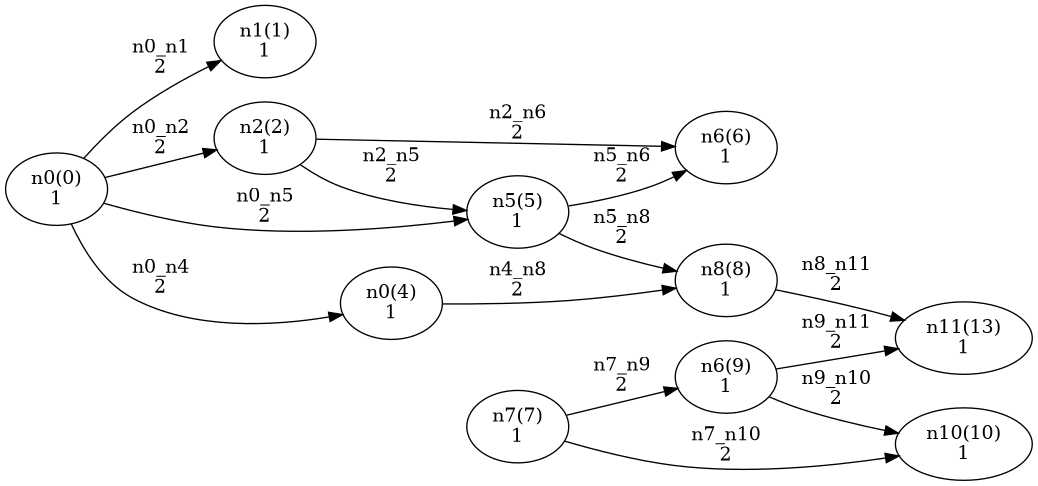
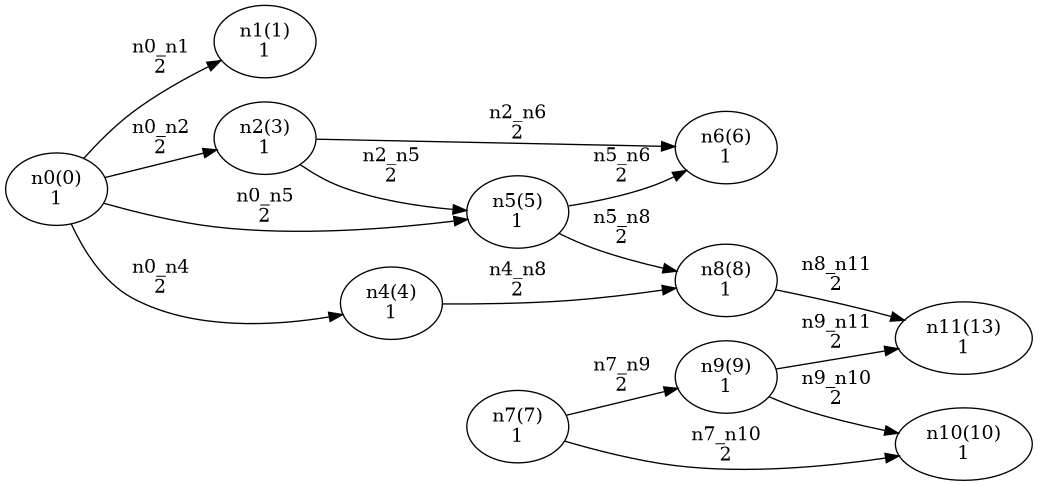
(265, 138) -> (265, 138)
(391, 303) -> (391, 303)
(726, 377) -> (726, 377)
